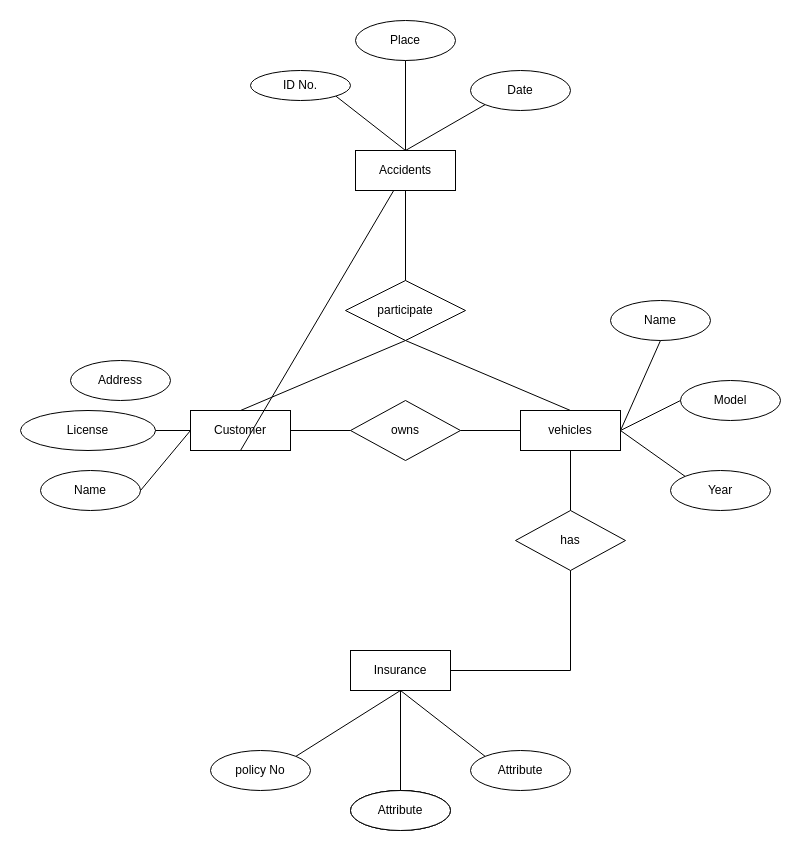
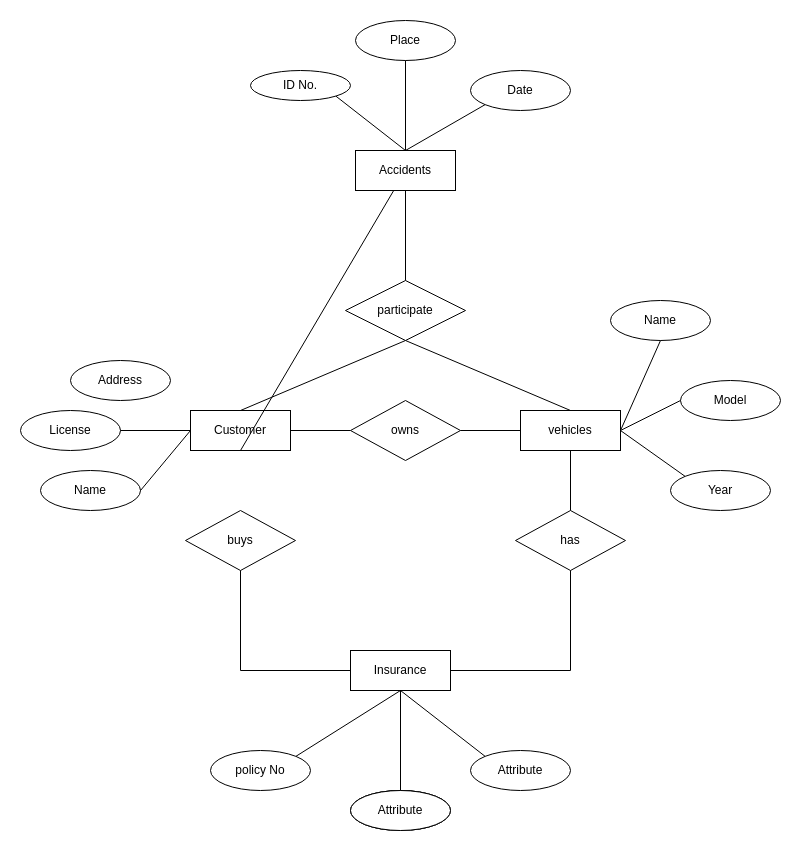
(88, 431) -> (71, 431)
none -> (241, 541)
none -> (246, 671)
